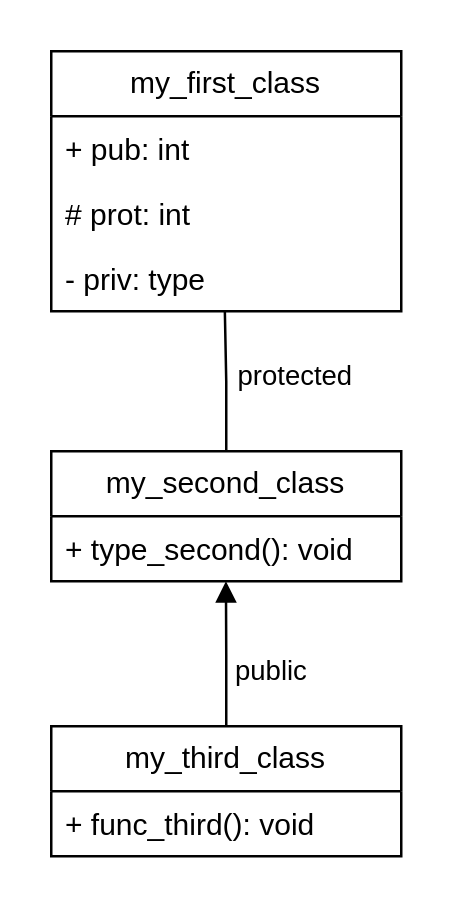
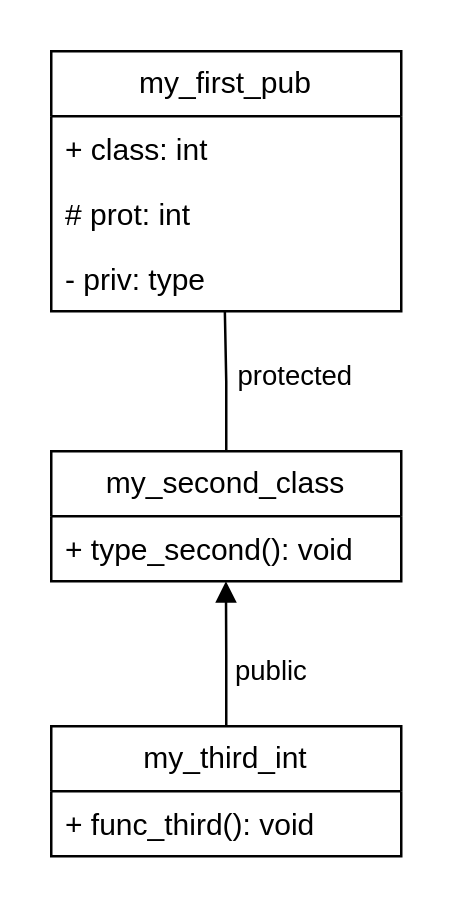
(226, 84) -> (226, 84)
(135, 152) -> (148, 152)
(226, 759) -> (226, 759)
